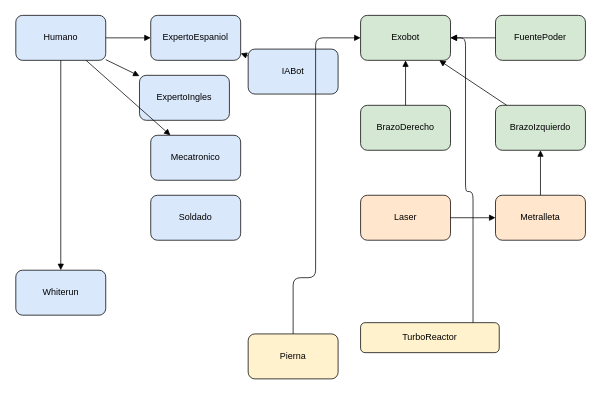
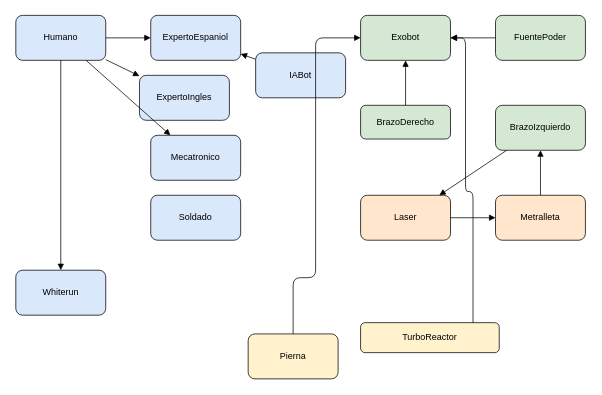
(293, 72) -> (300, 75)
(476, 85) -> (475, 171)
(405, 128) -> (405, 122)
